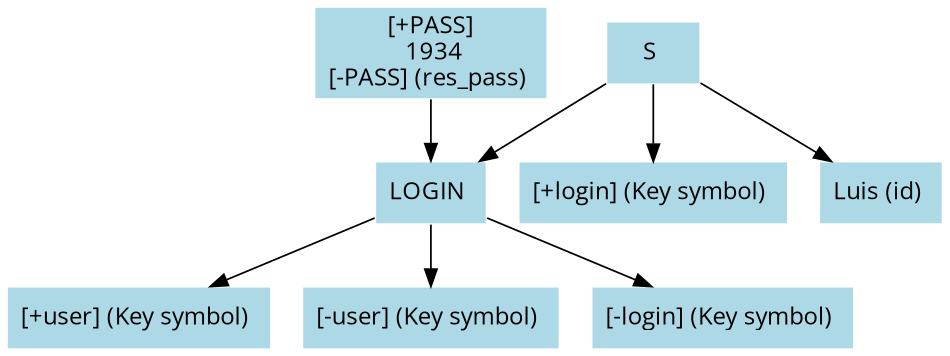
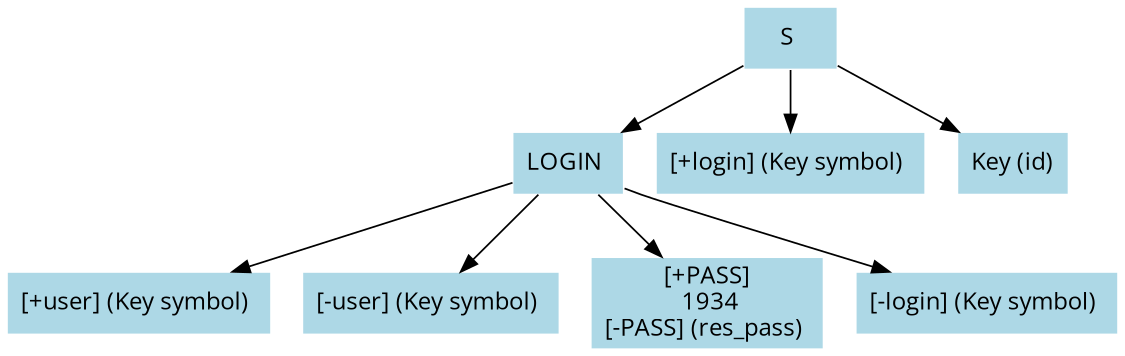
(431, 121) -> (624, 220)
(881, 193) -> (1013, 163)
